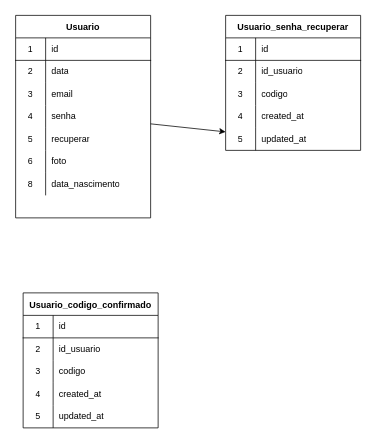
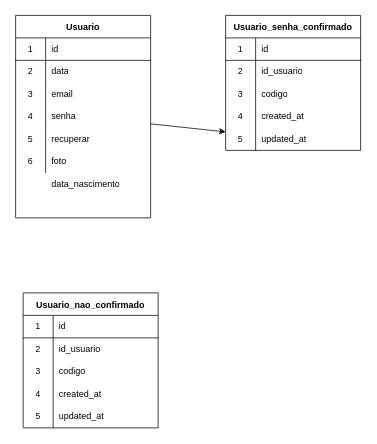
(293, 27) -> (293, 27)
(30, 184) -> none
(90, 305) -> (90, 305)
